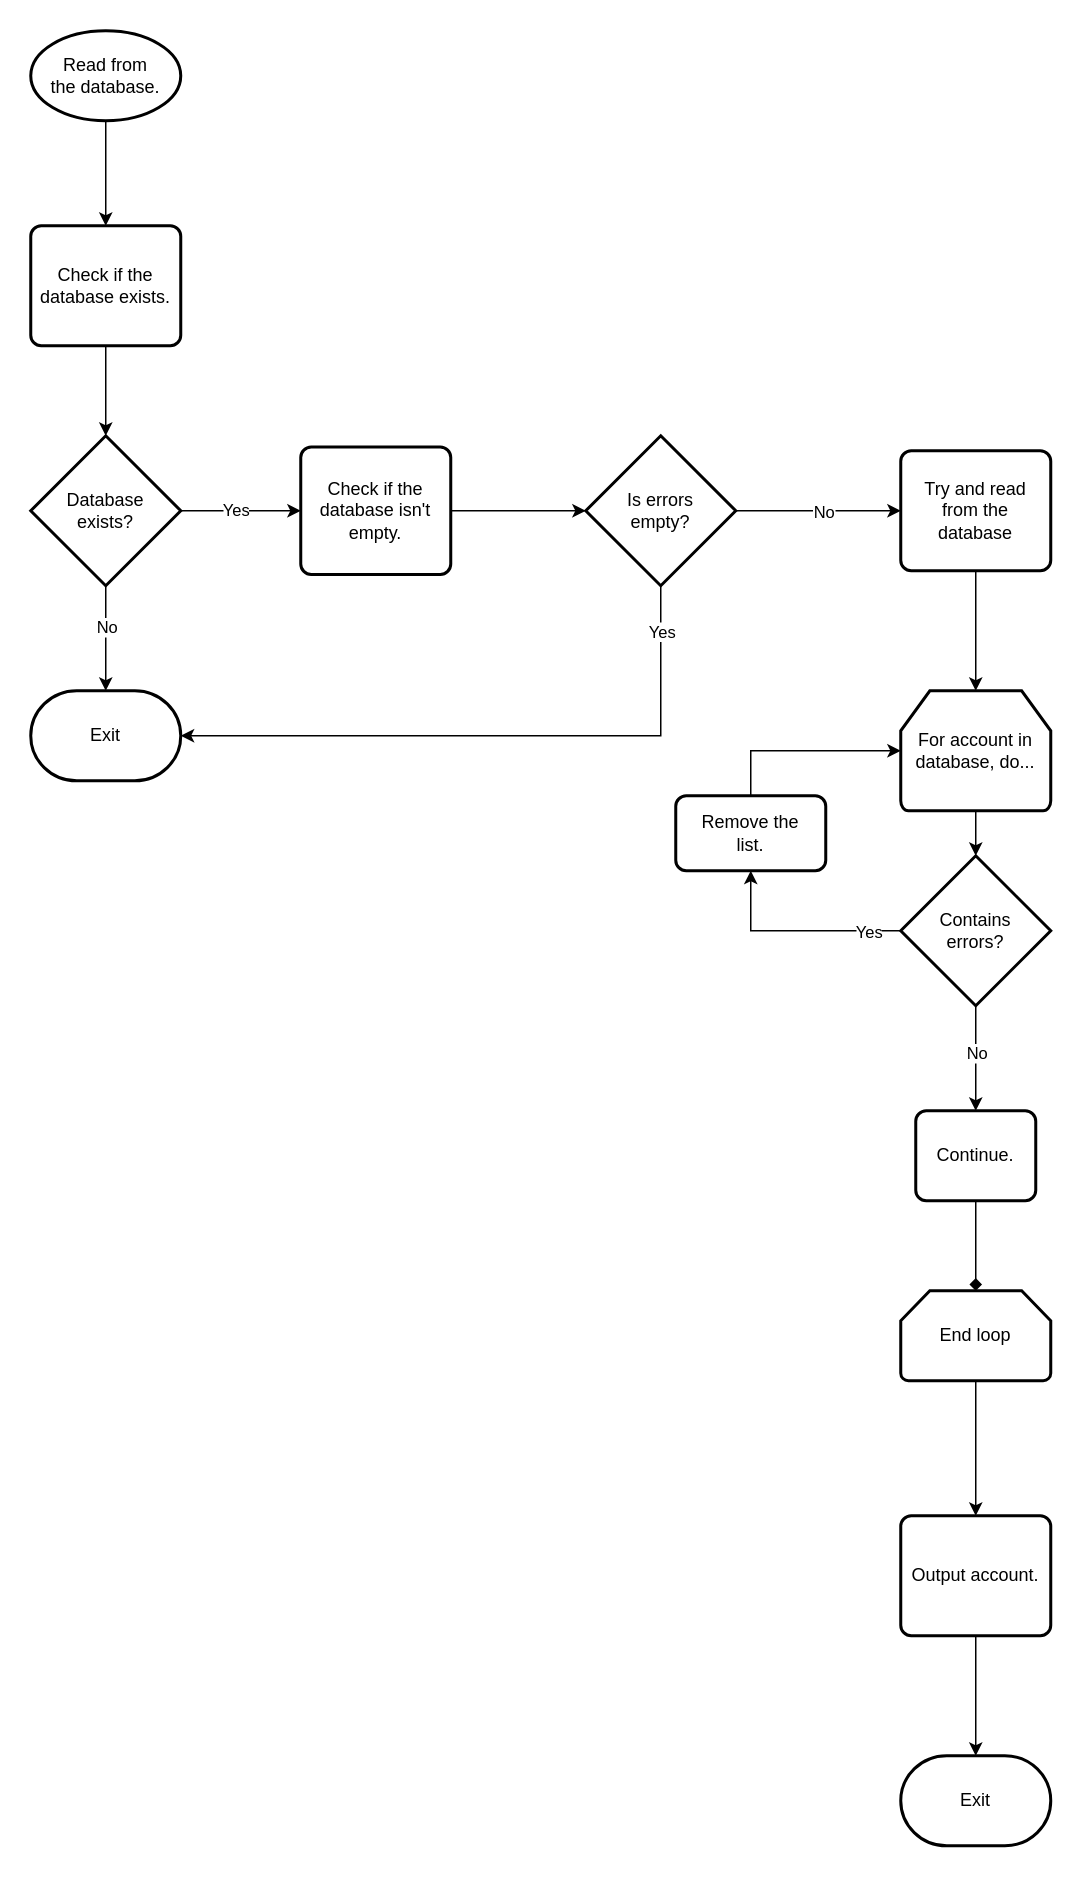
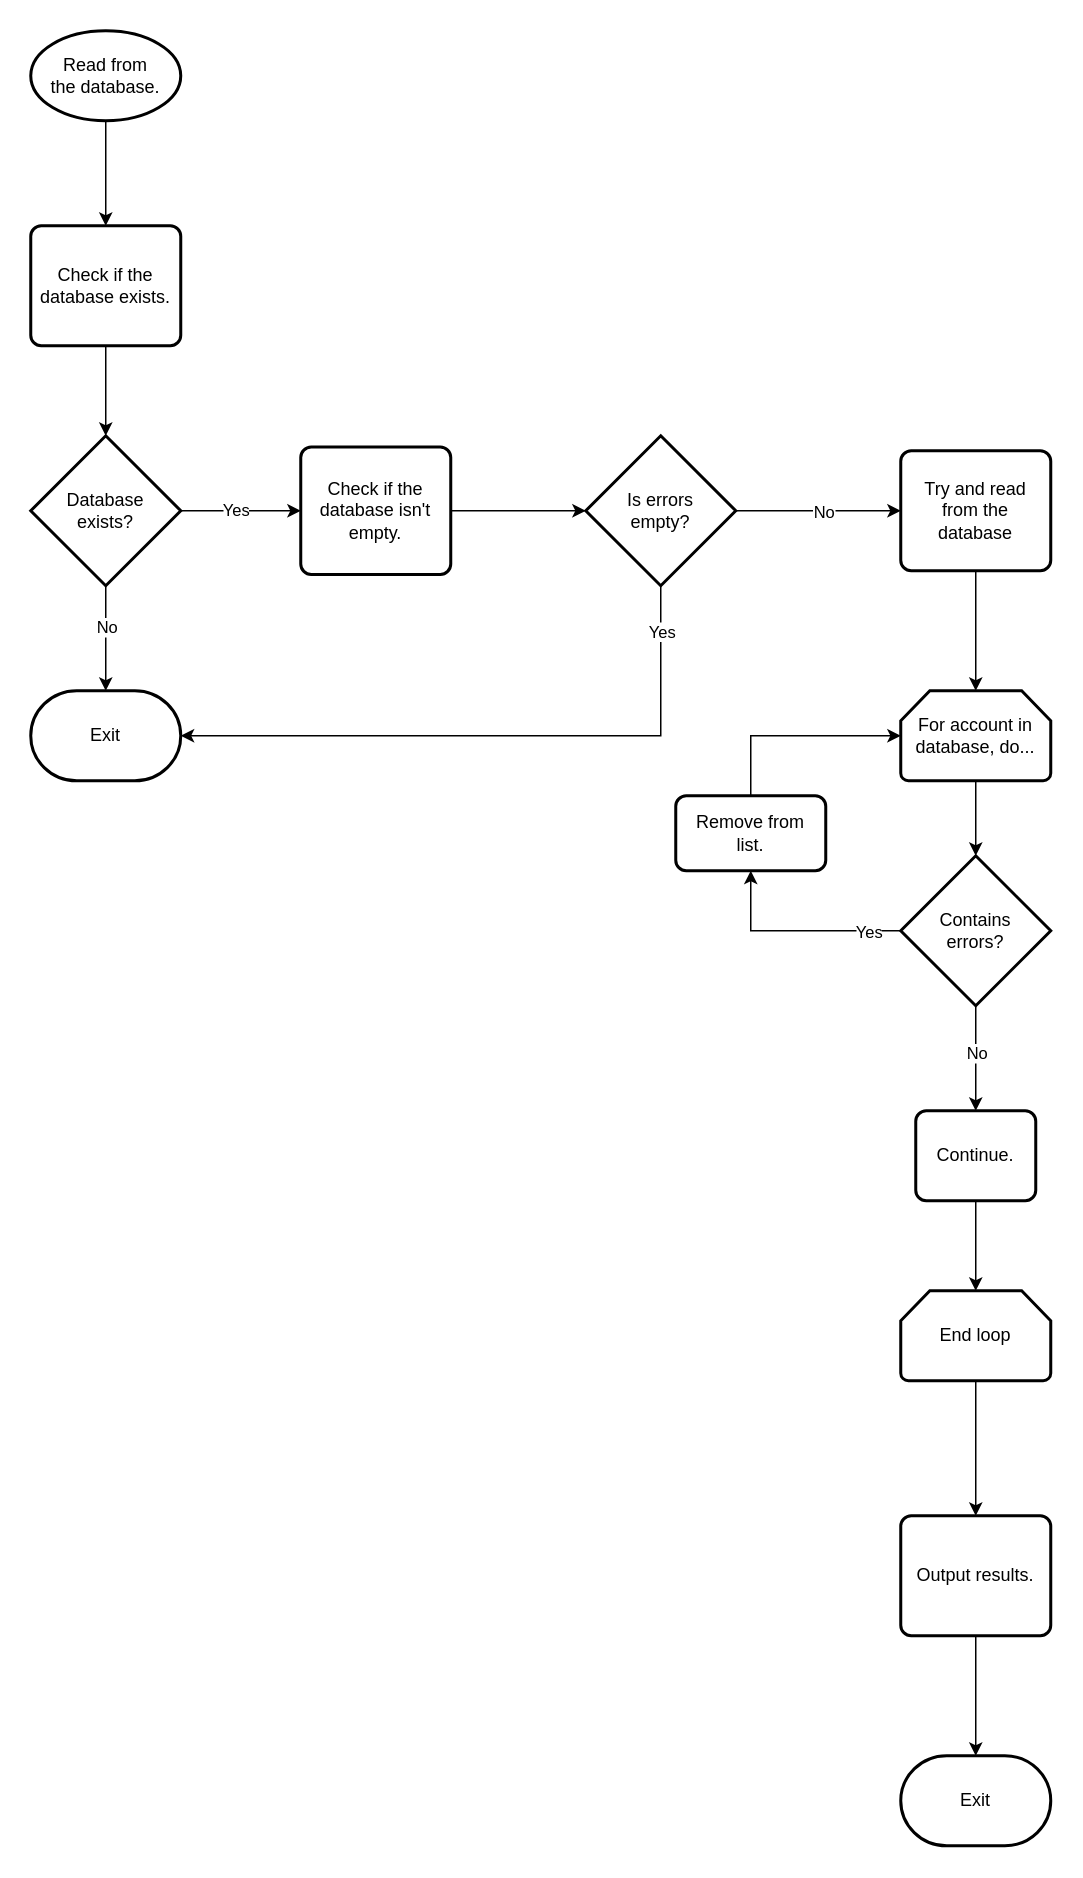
(976, 751) -> (976, 736)
(751, 833) -> (751, 833)
(976, 1278) -> (976, 1279)
(976, 1576) -> (976, 1576)
